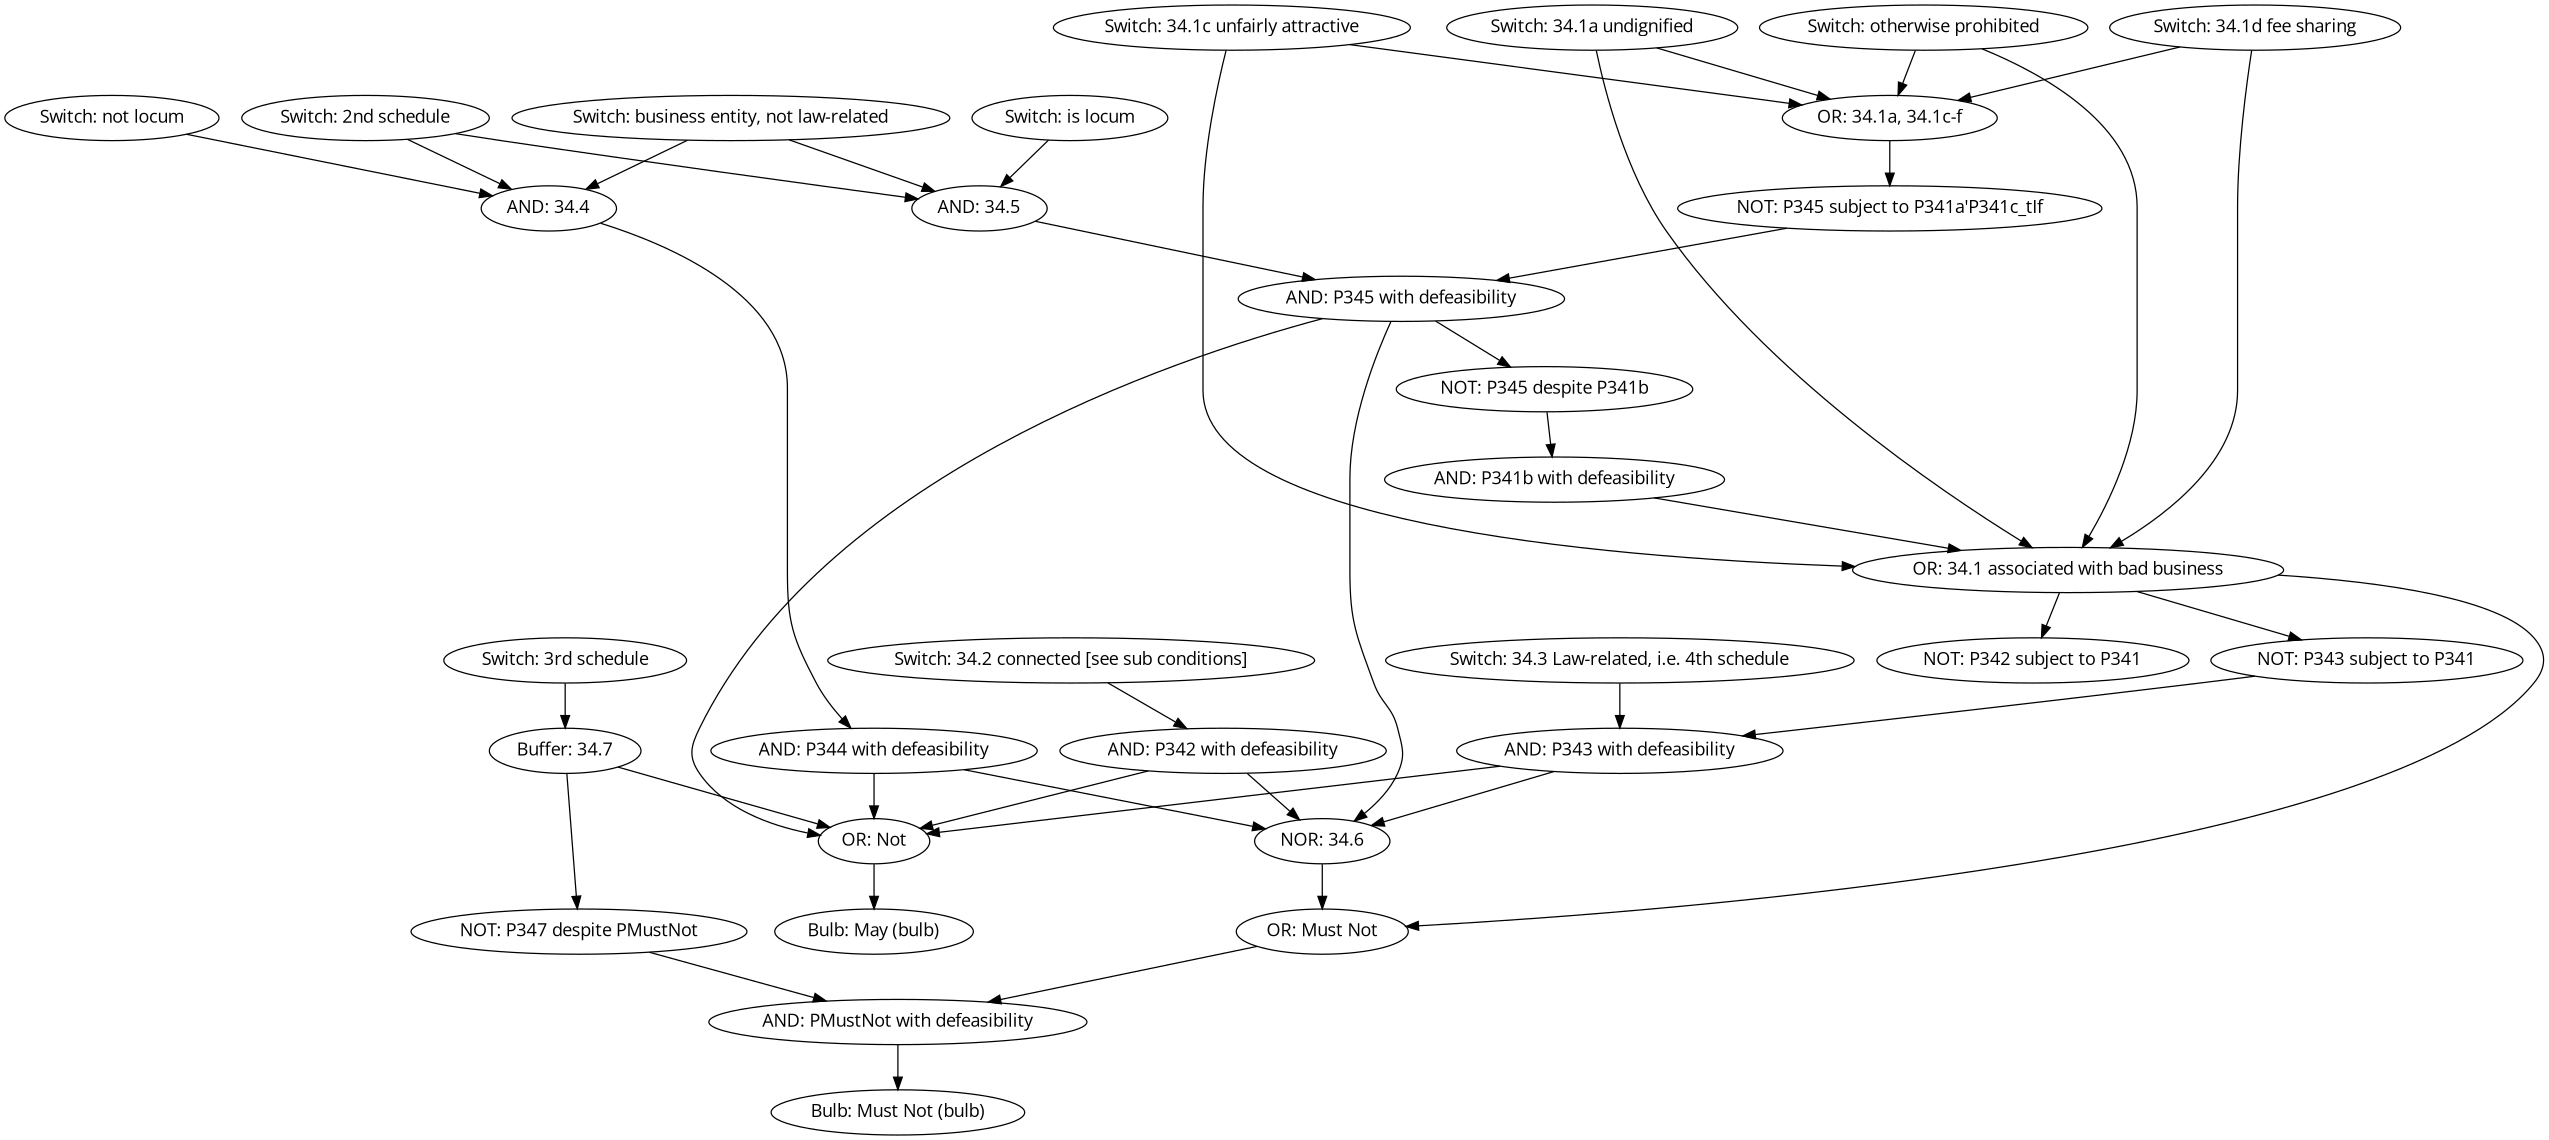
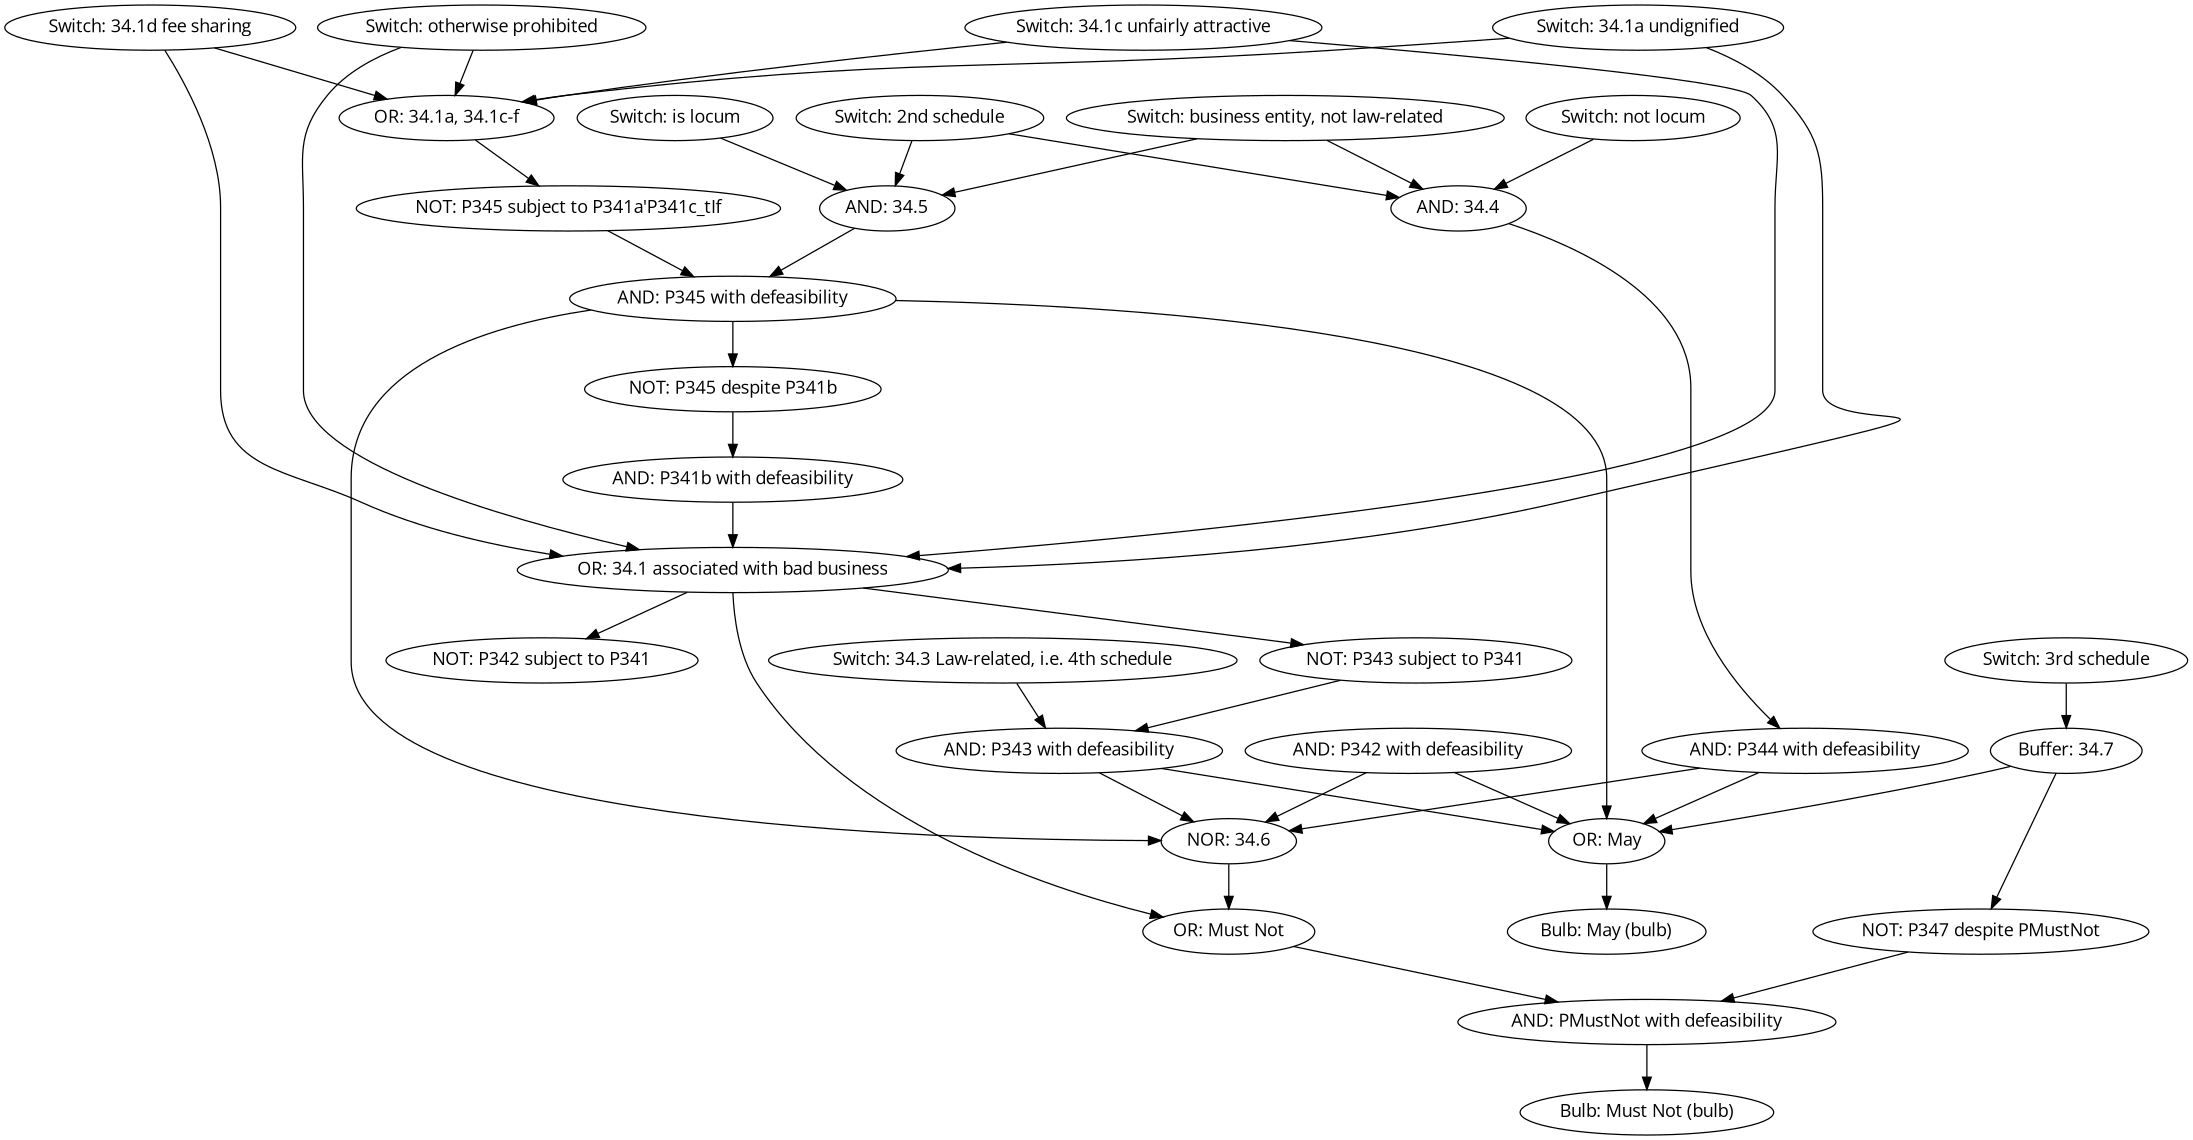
(1071, 660) -> none
(874, 841) -> (1607, 841)
